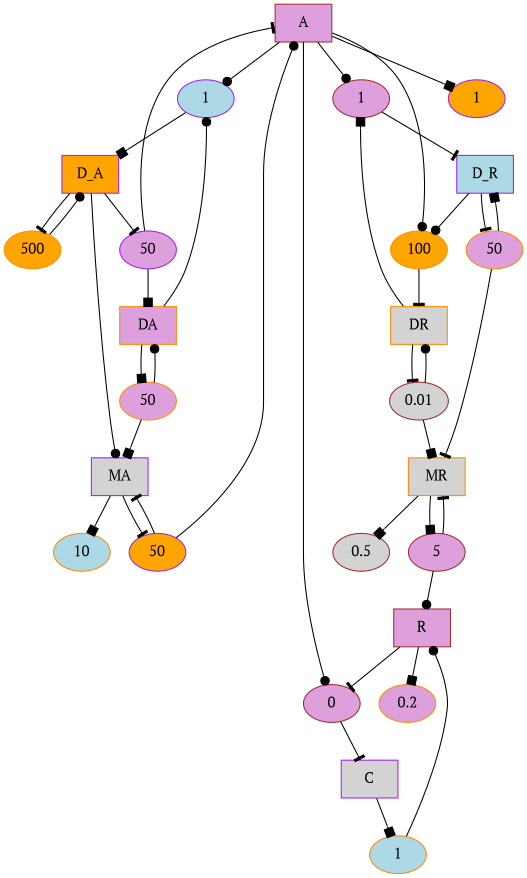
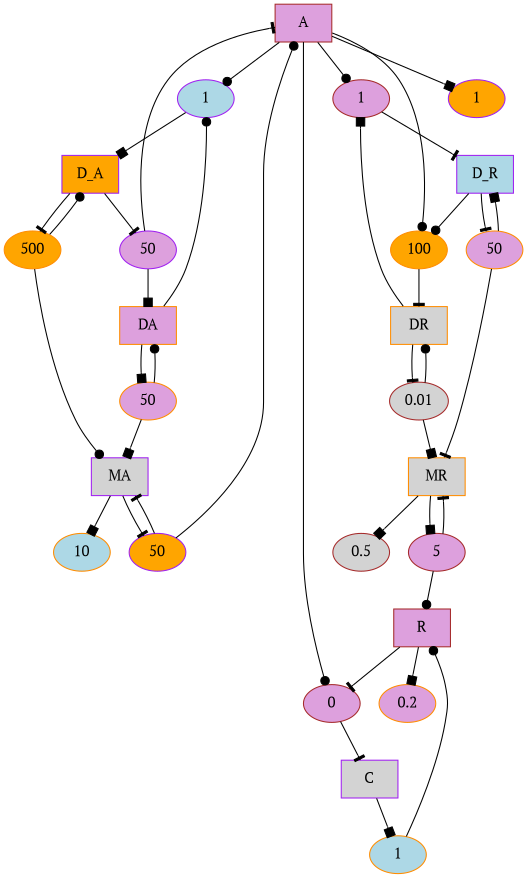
(100, 322) -> (54, 364)
